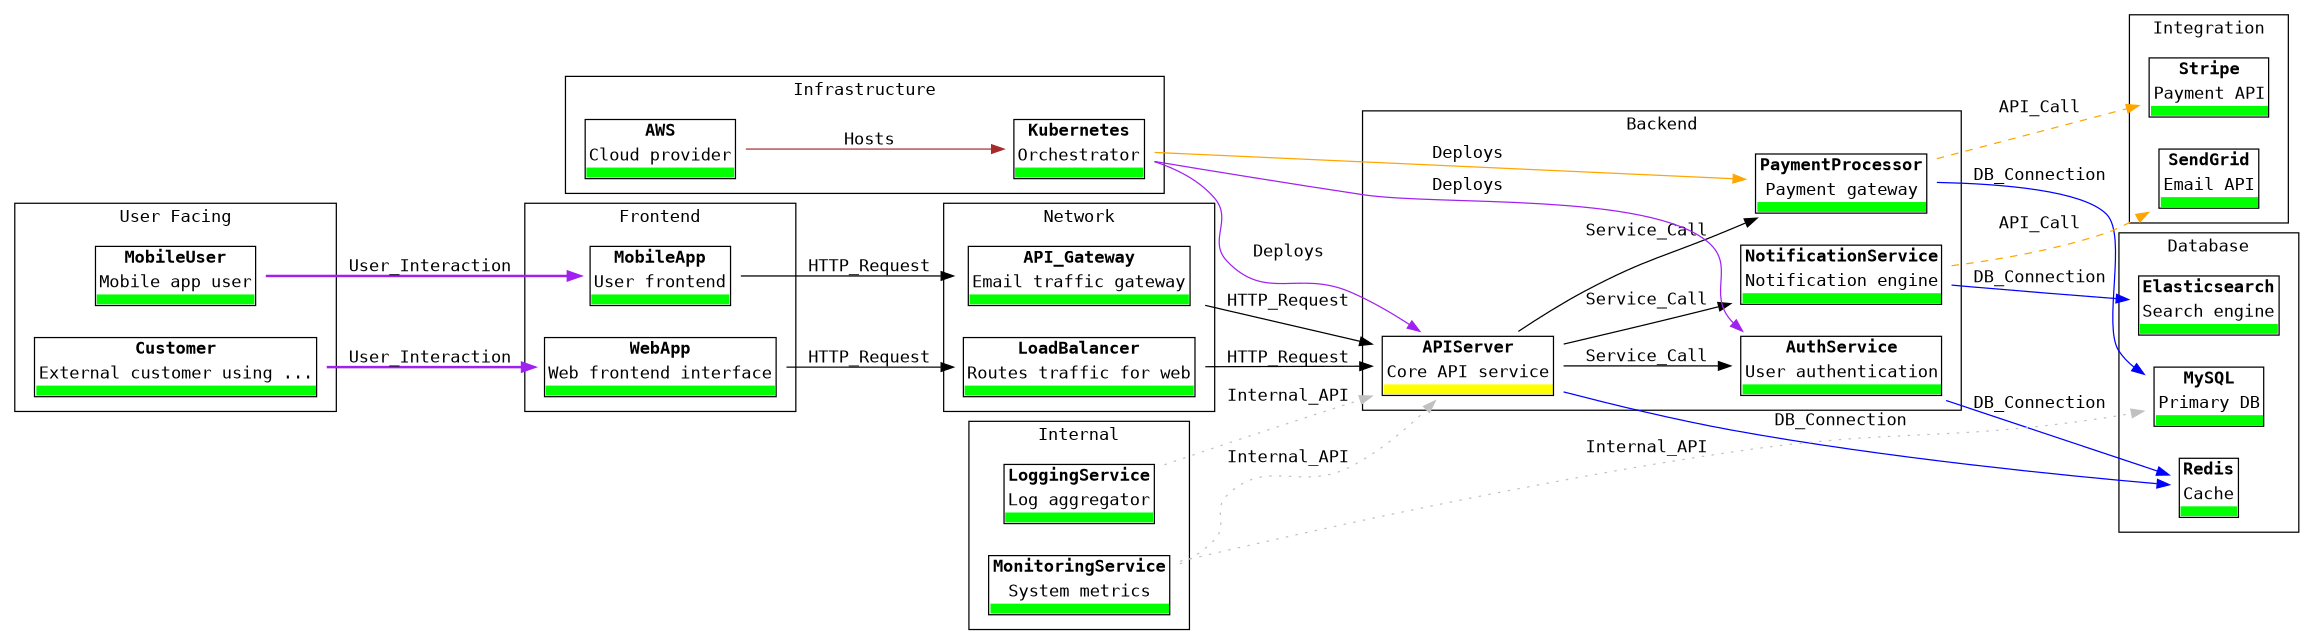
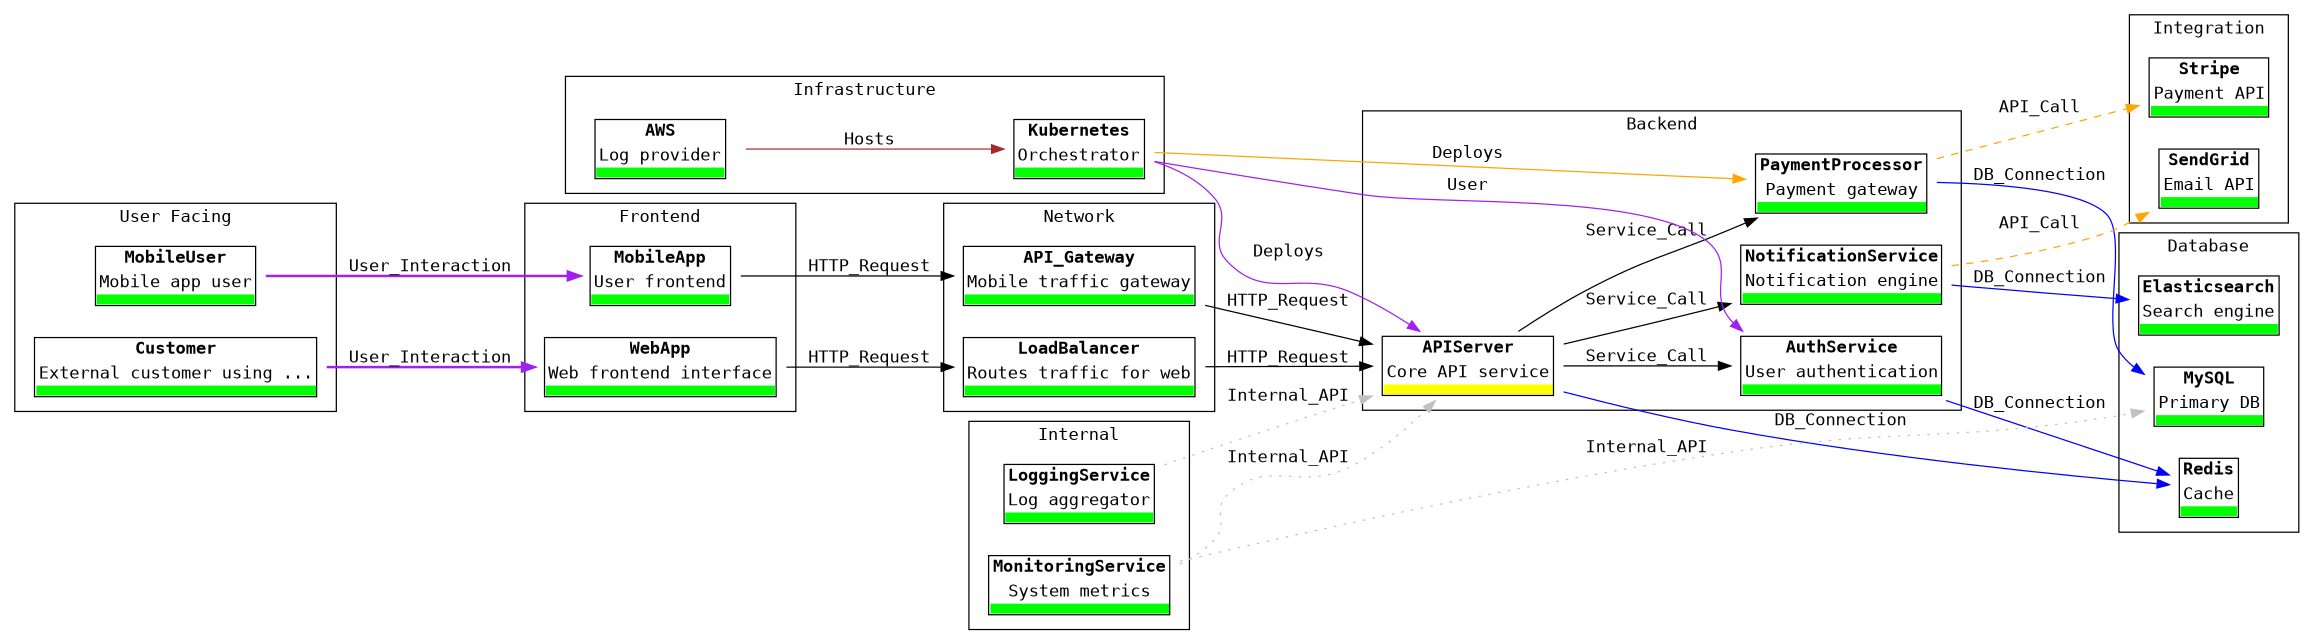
(660, 155) -> (660, 155)
(1468, 185) -> (1468, 185)
(1079, 282) -> (1079, 282)
